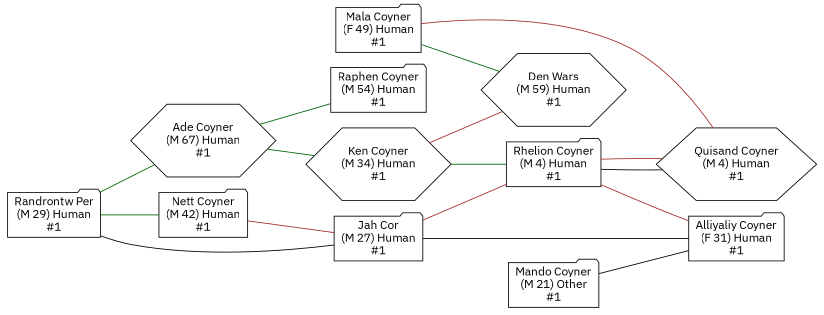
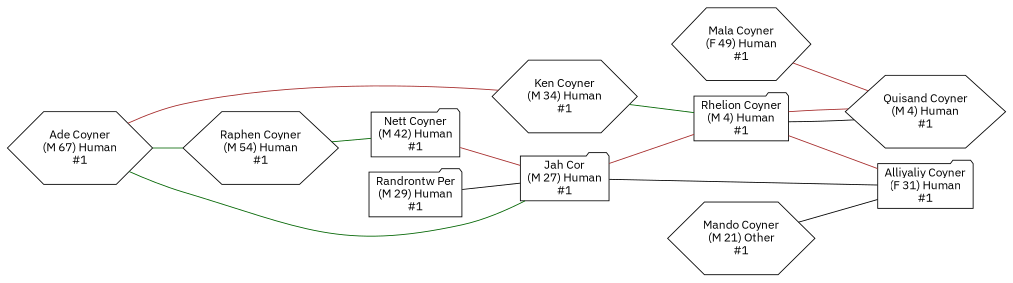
(378, 30) -> (741, 44)
(378, 90) -> (261, 148)
(554, 90) -> none
(291, 152) -> (311, 88)
(127, 179) -> (325, 232)
(130, 215) -> (351, 140)
(554, 285) -> (741, 238)
